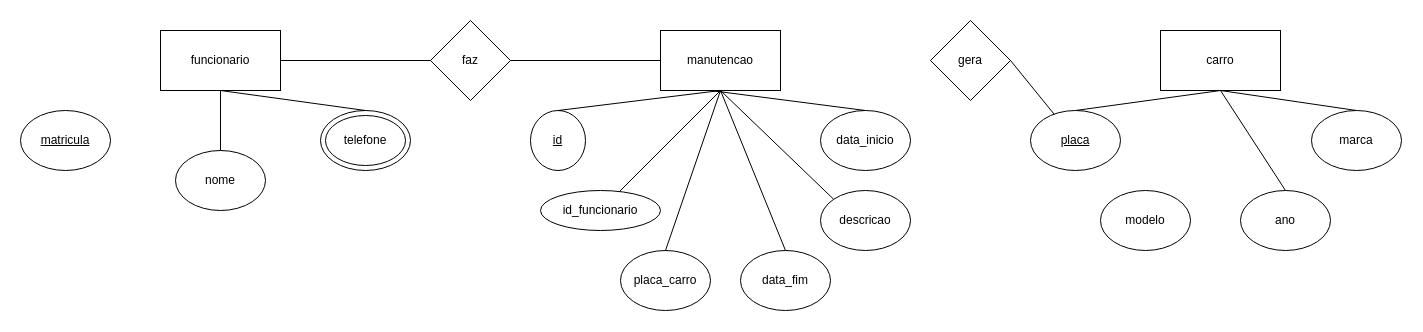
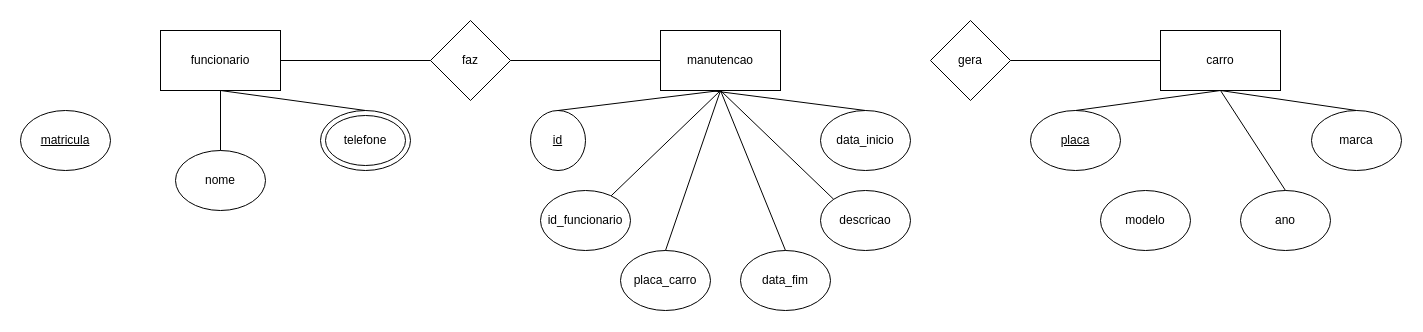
(1032, 87) -> (1086, 61)
(601, 211) -> (586, 221)
